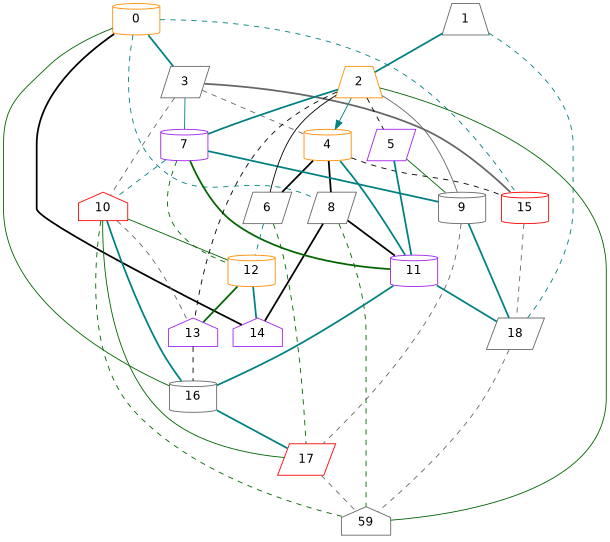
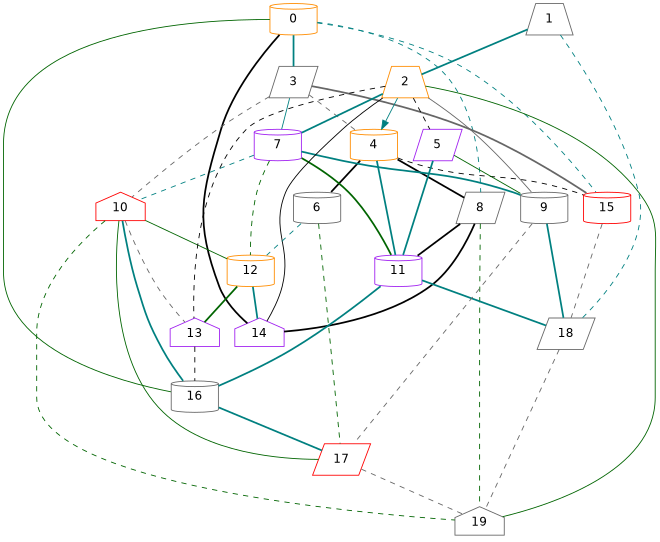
(292, 136) -> (286, 191)
(267, 208) -> (317, 208)
(366, 522) -> (480, 522)
